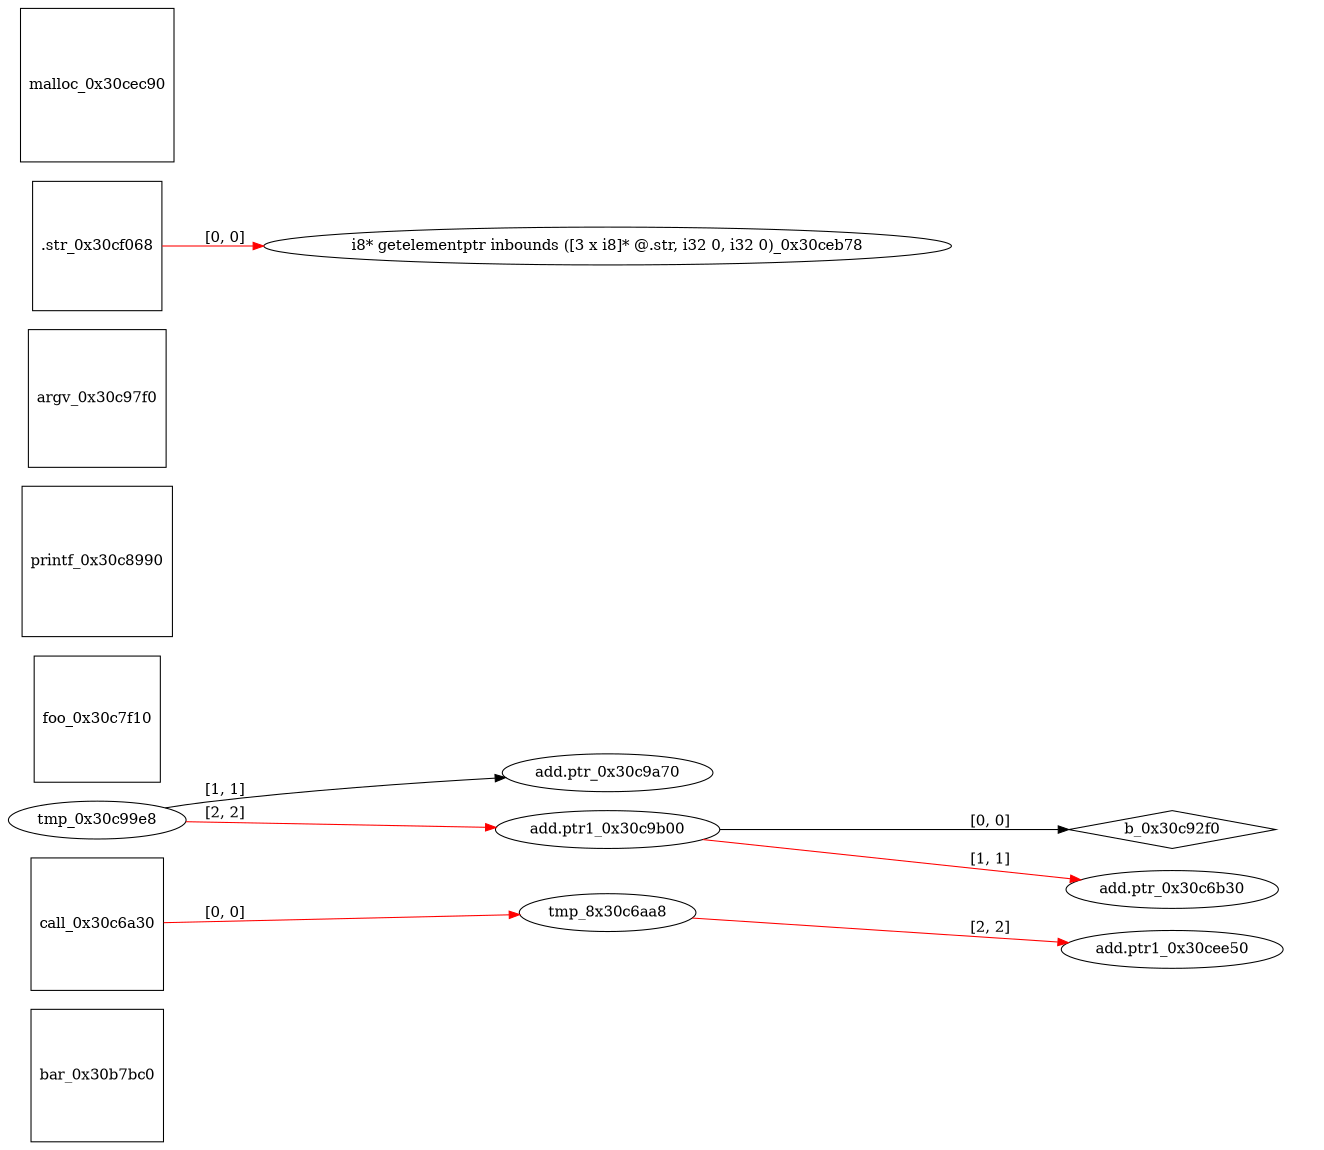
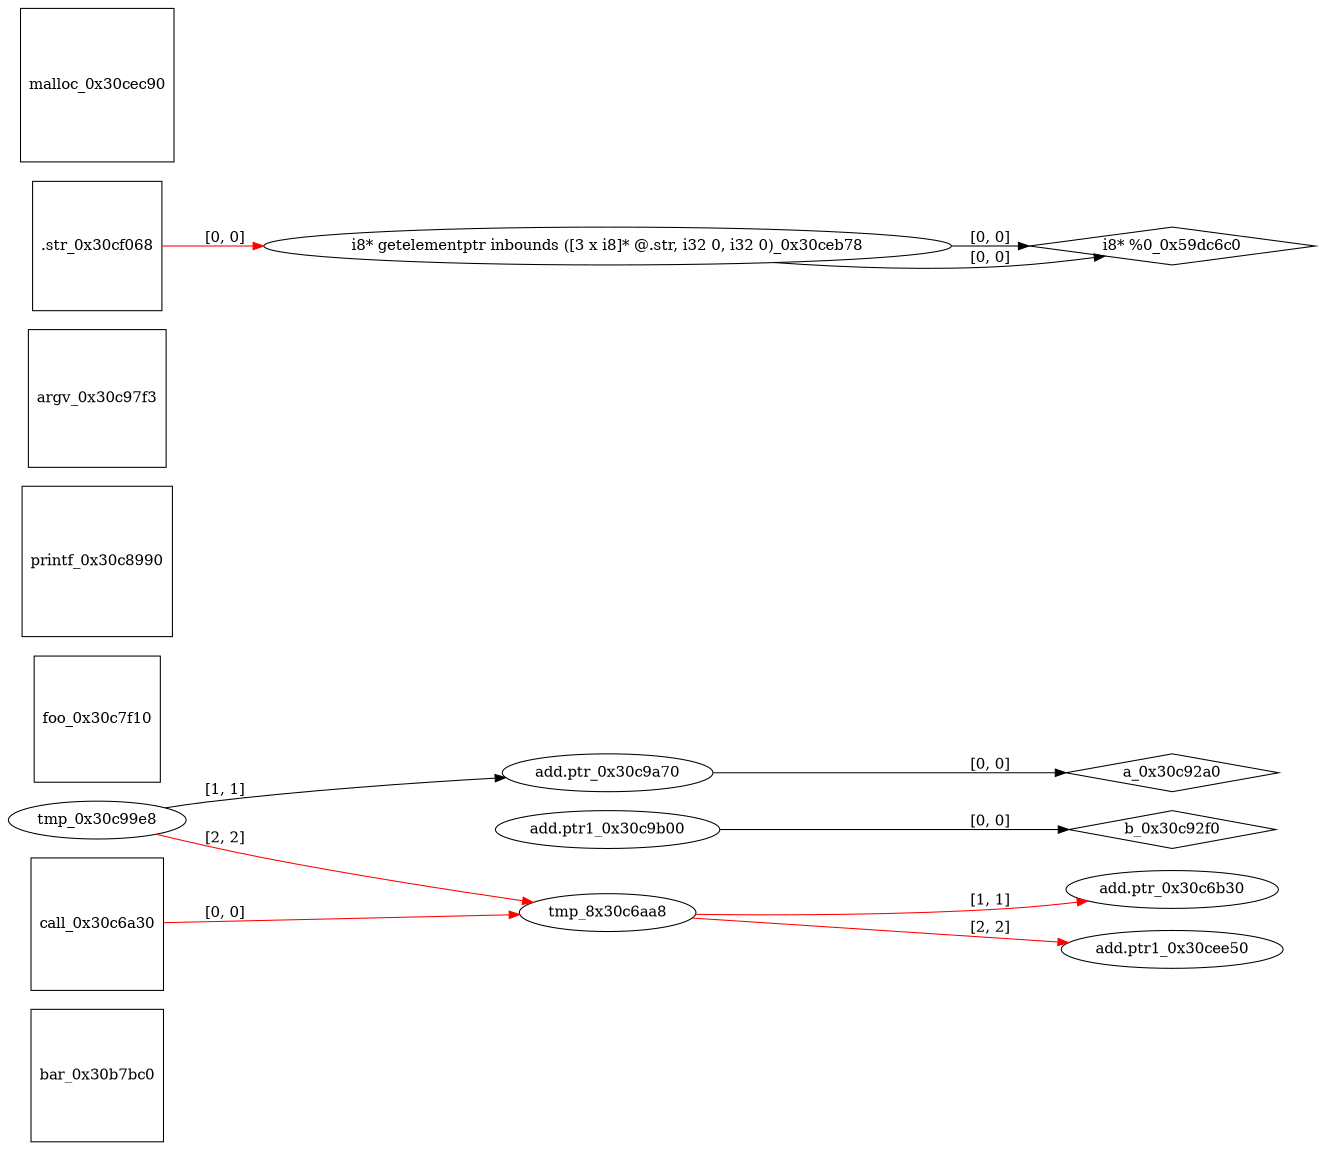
none -> (1172, 246)
(97, 398) -> (97, 398)
none -> (1172, 773)
(336, 825) -> (339, 872)
(887, 859) -> (887, 914)
